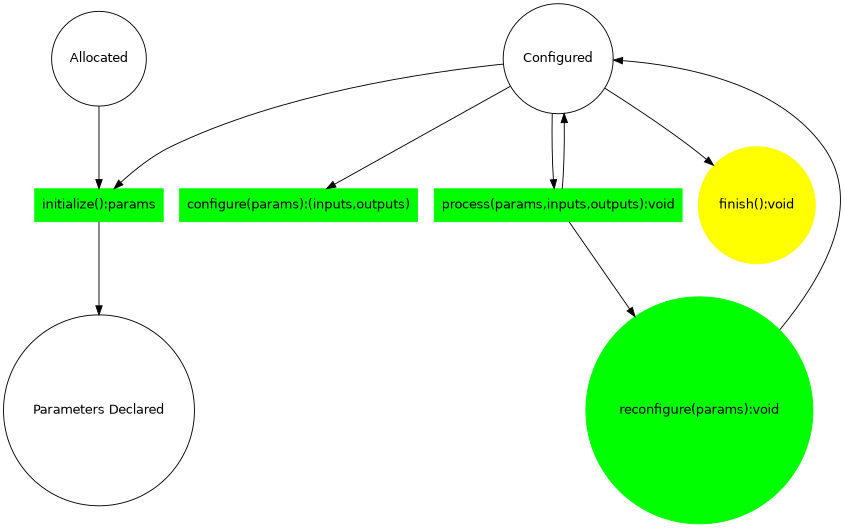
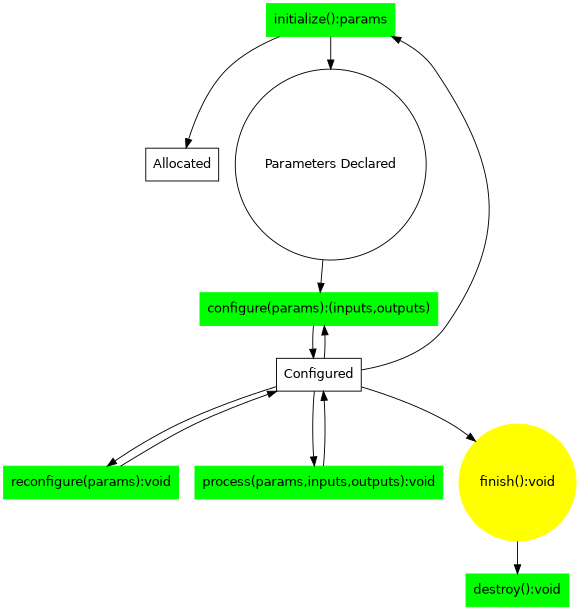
(99, 59) -> (182, 165)
(558, 59) -> (319, 375)
(99, 143) -> (221, 76)
(599, 265) -> (193, 417)
none -> (322, 271)
none -> (313, 337)
(699, 410) -> (91, 483)
none -> (518, 590)
